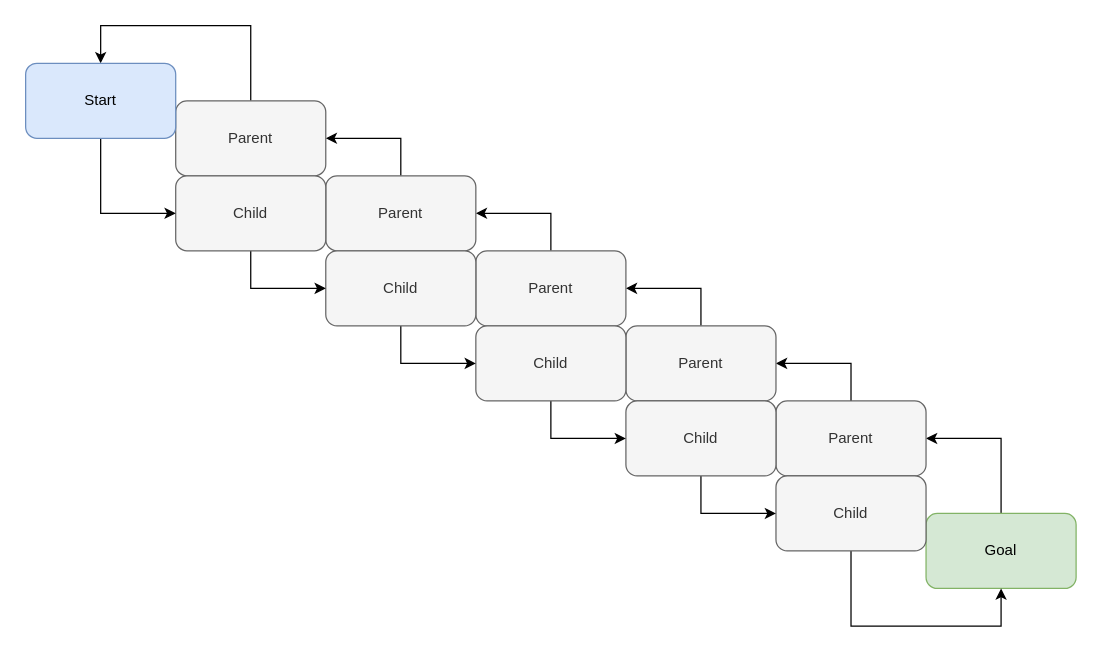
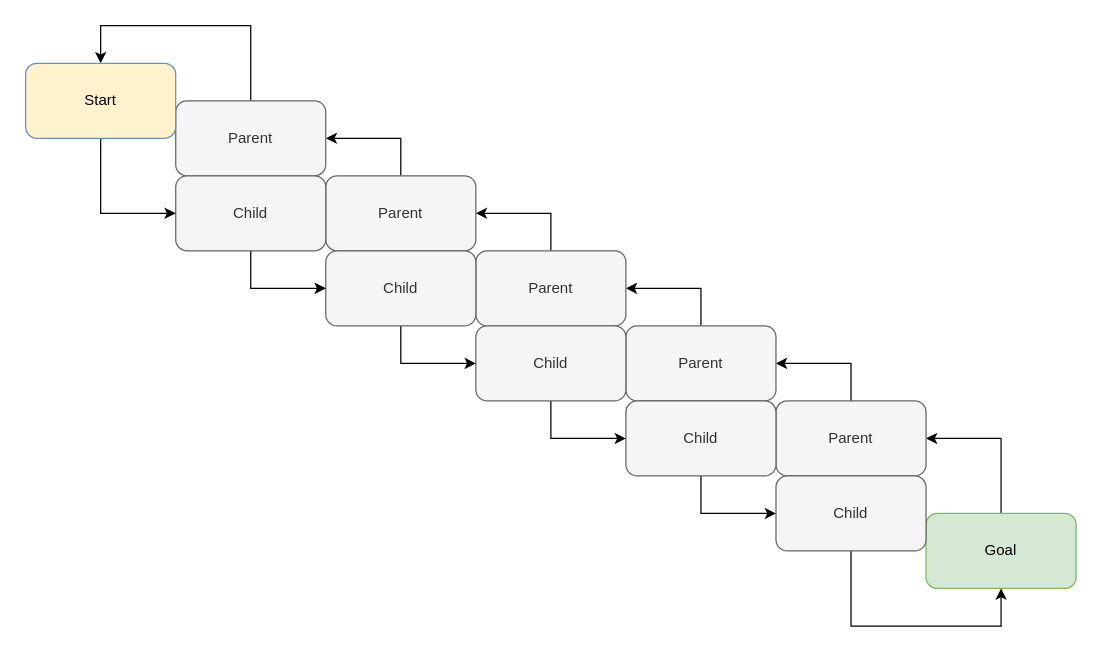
(101, 101) -> (101, 101)
